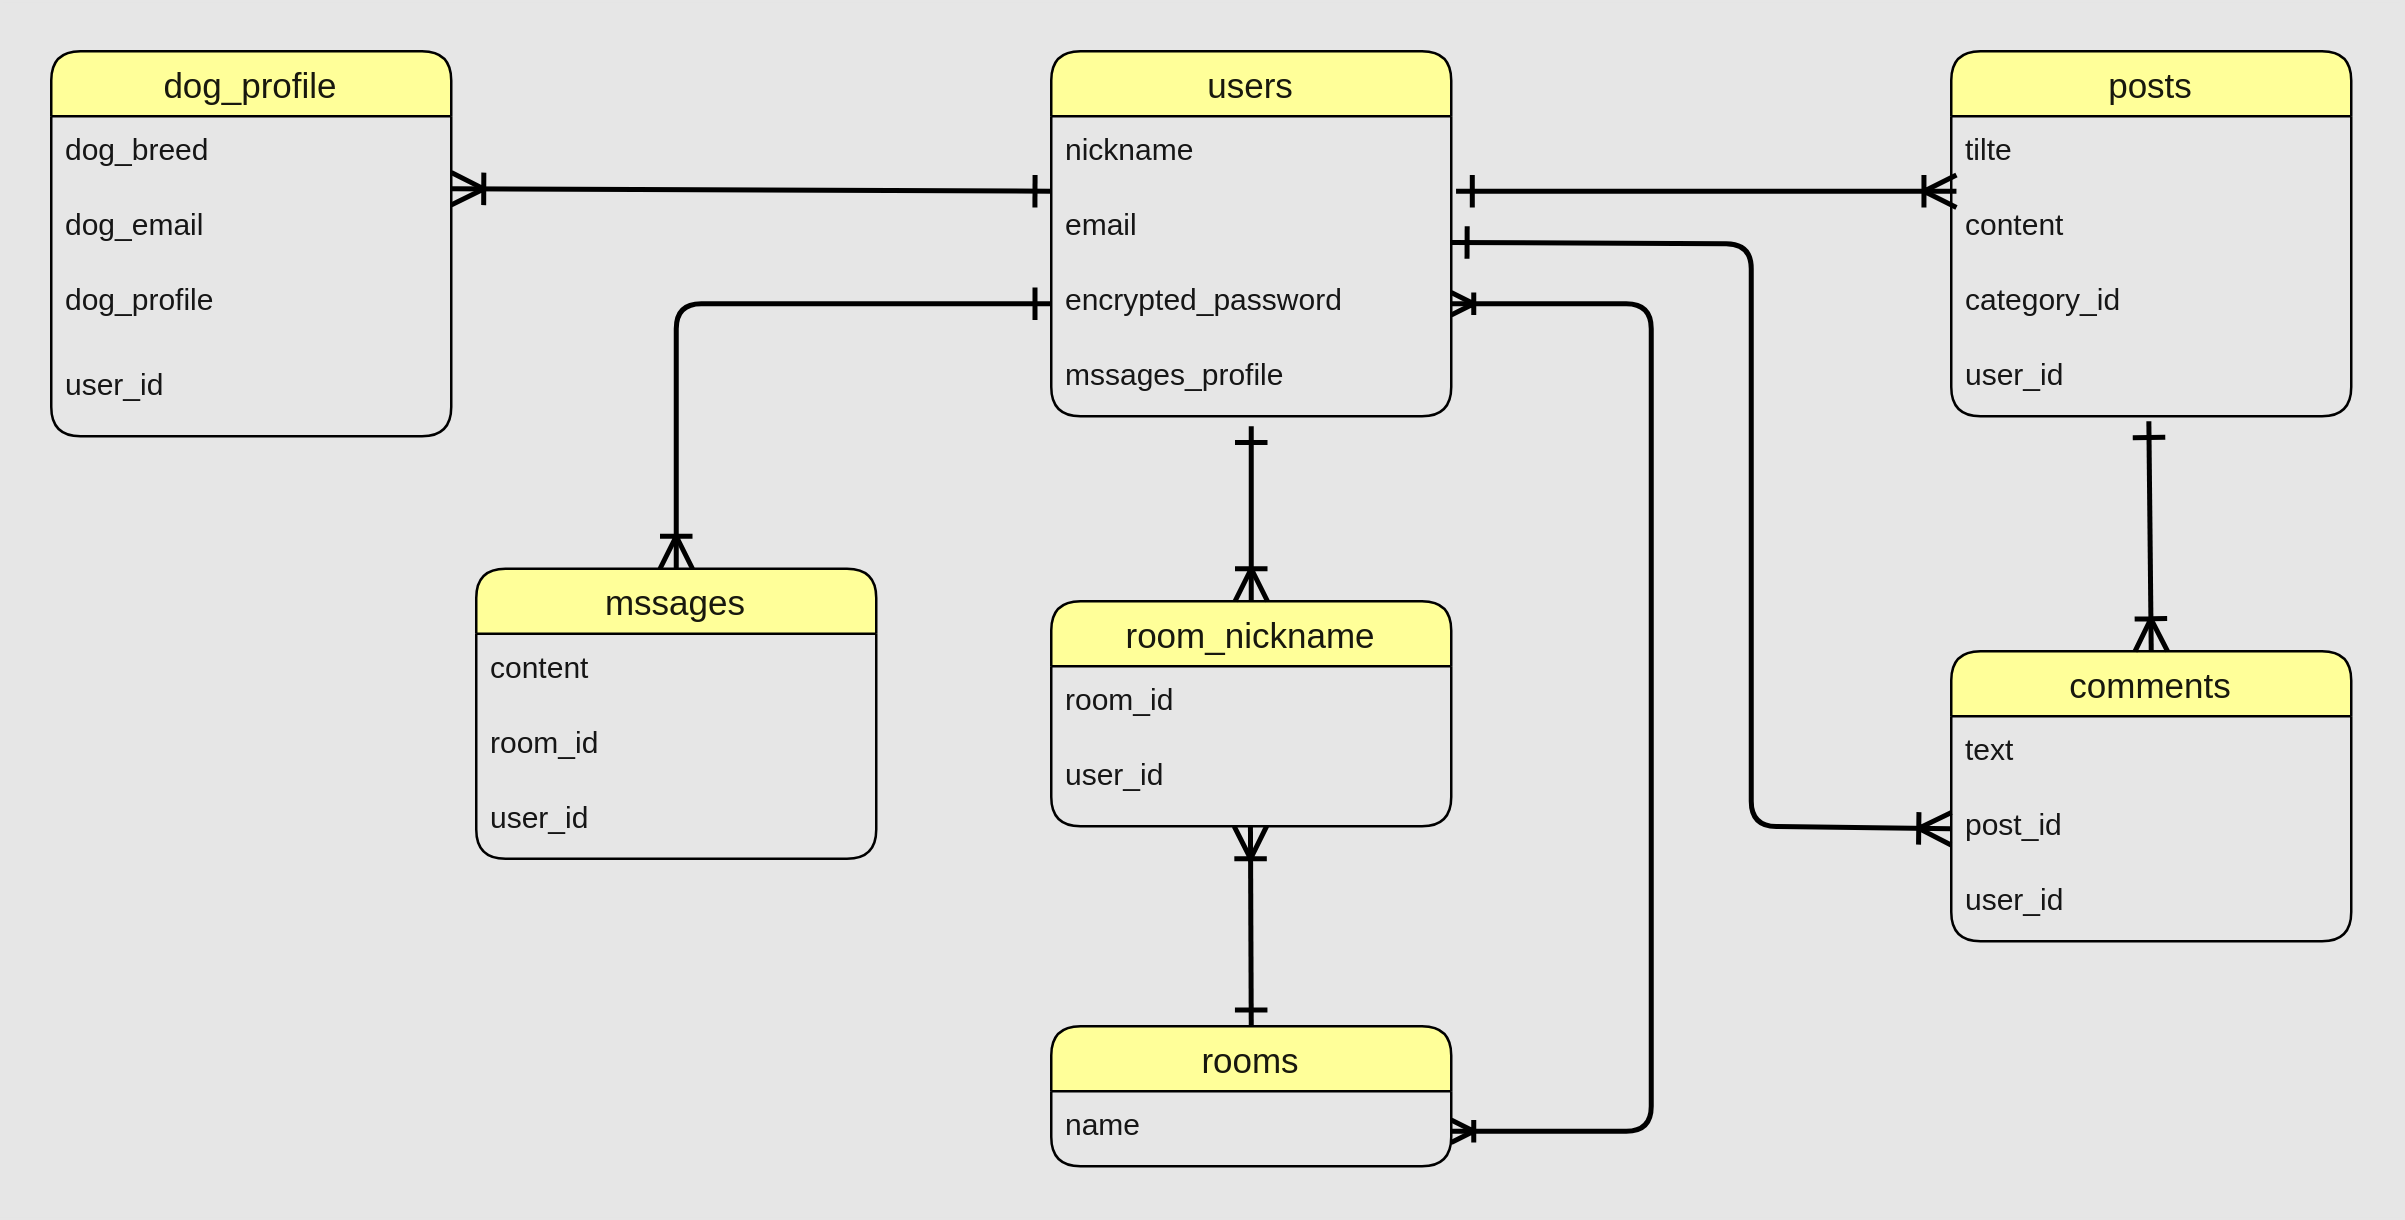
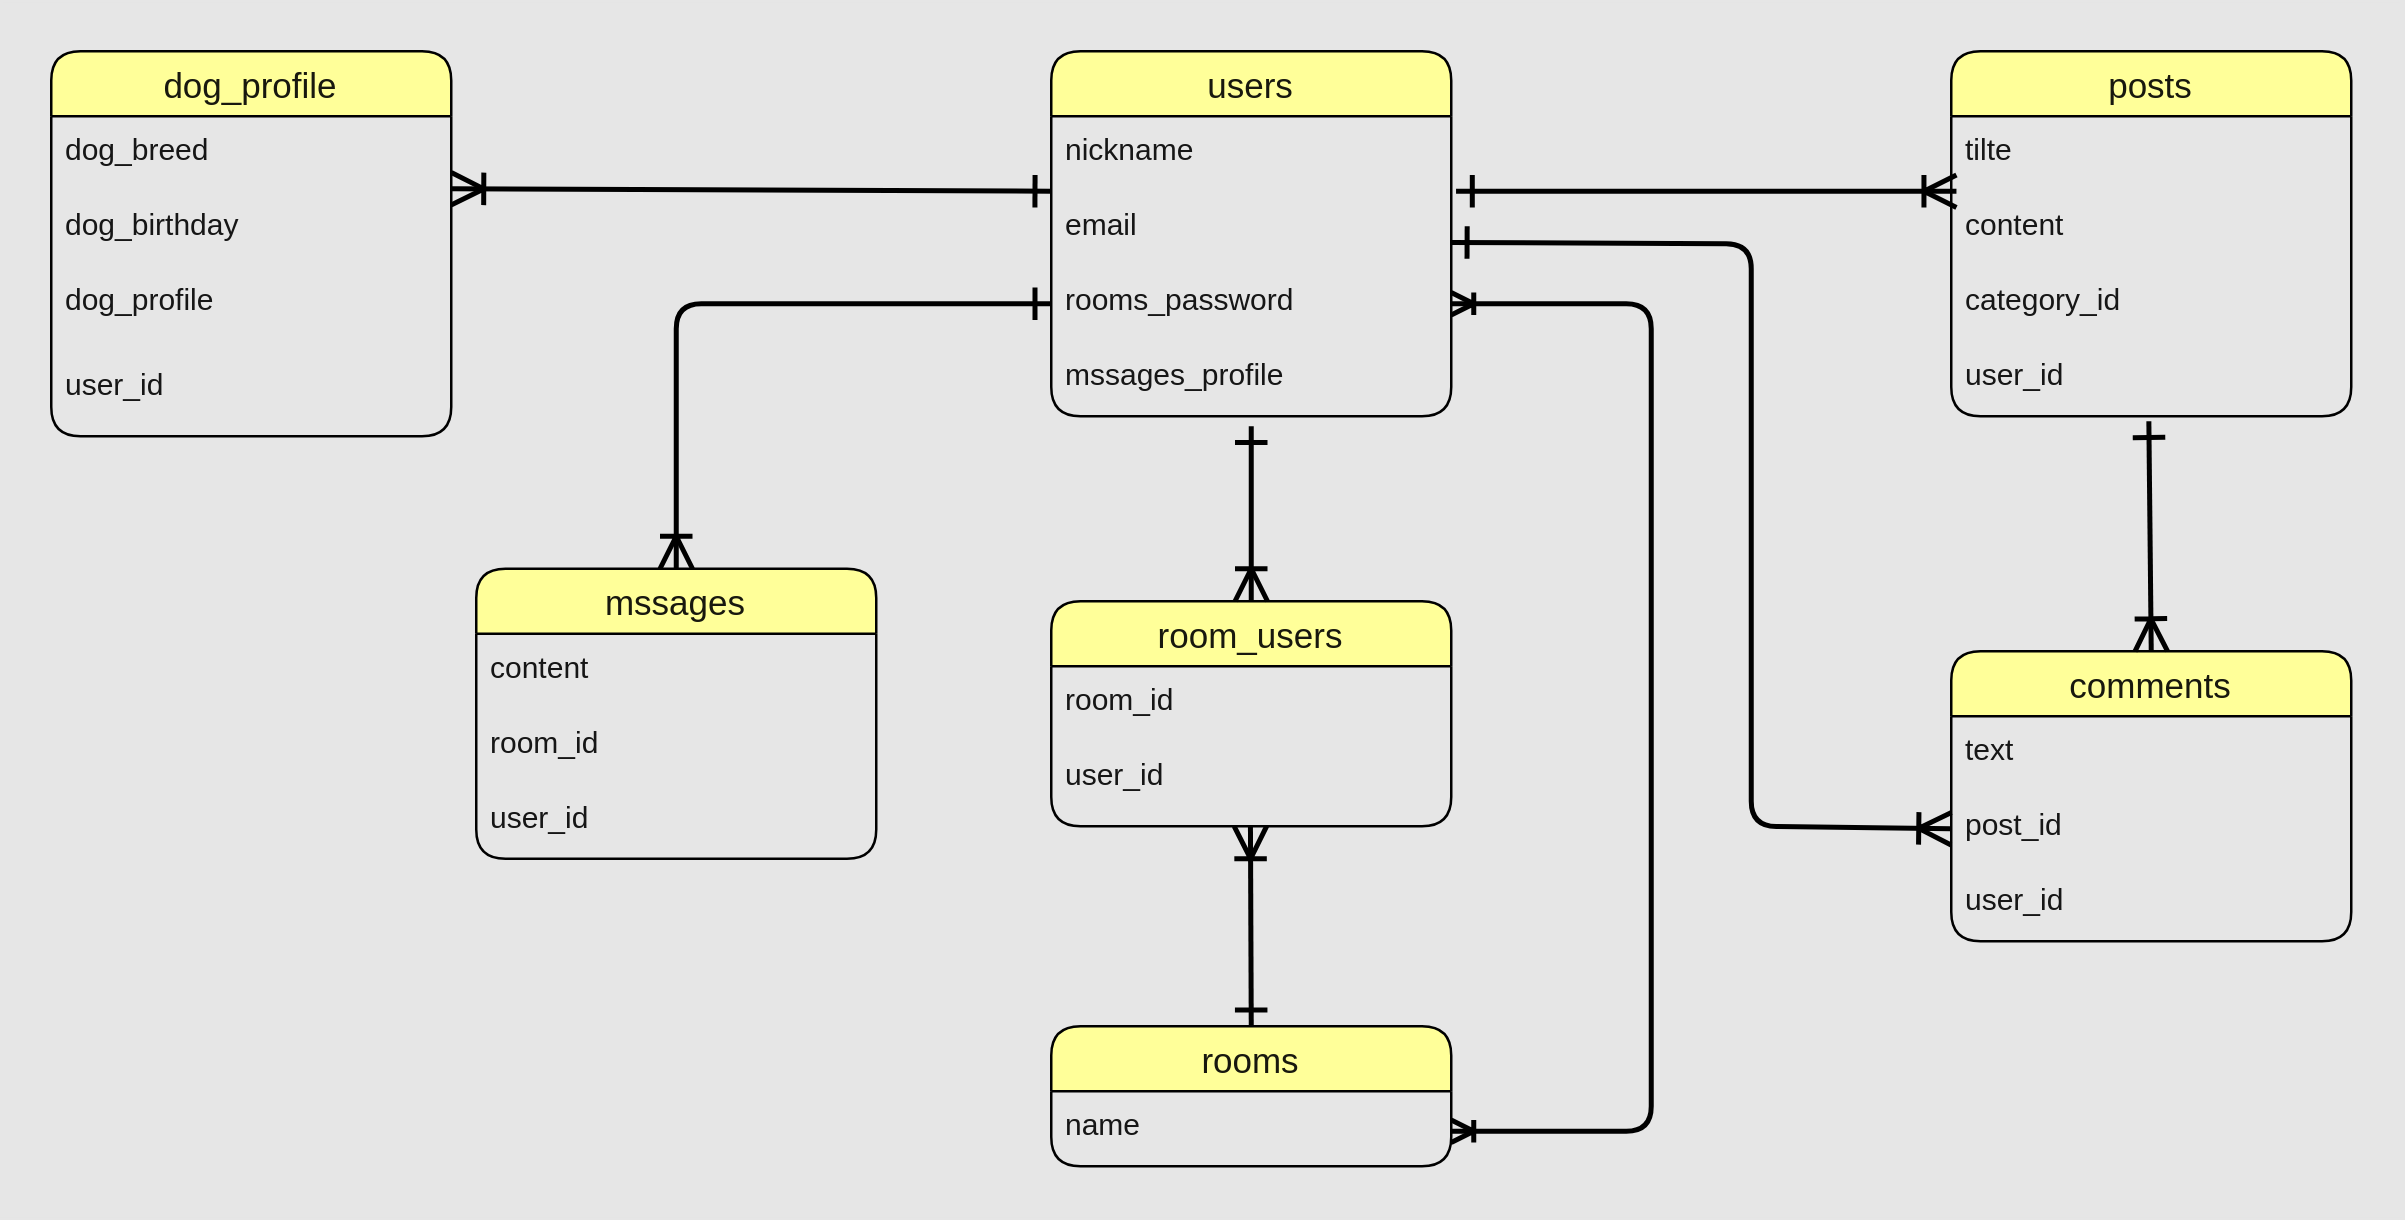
(133, 225) -> (162, 225)
(1216, 300) -> (1183, 300)
(1250, 636) -> (1250, 636)
